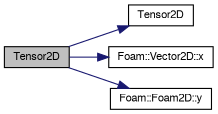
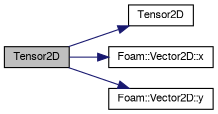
(161, 99) -> (161, 99)
